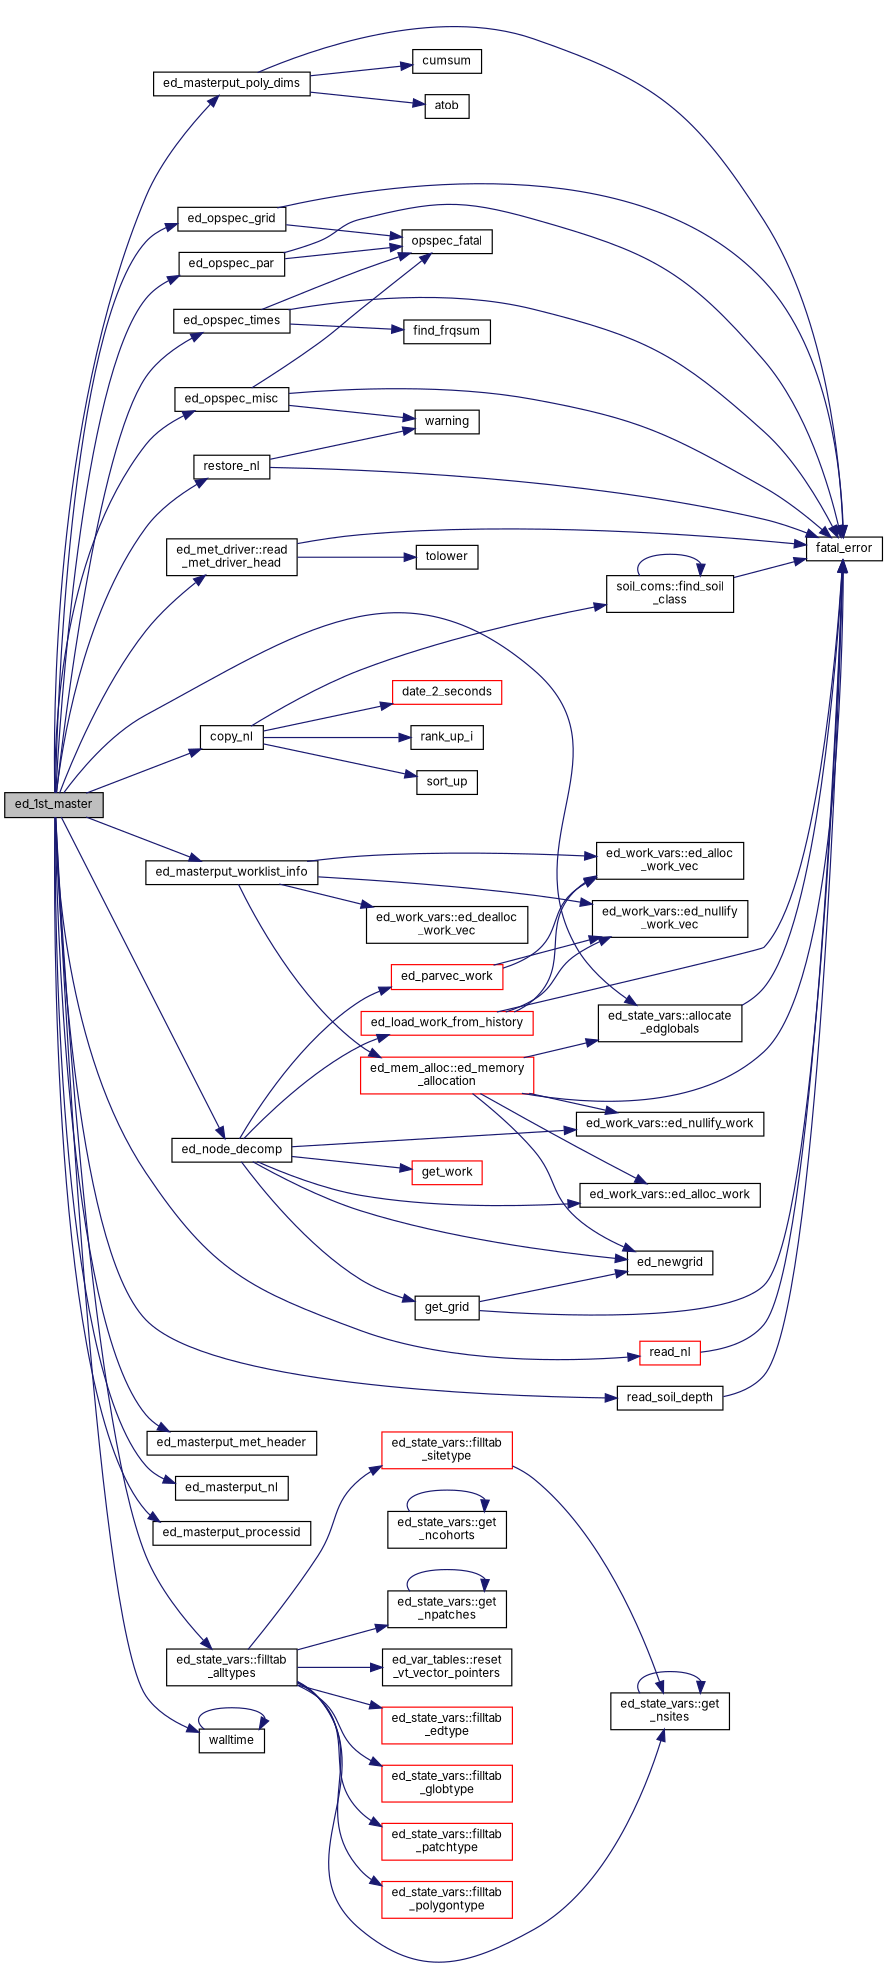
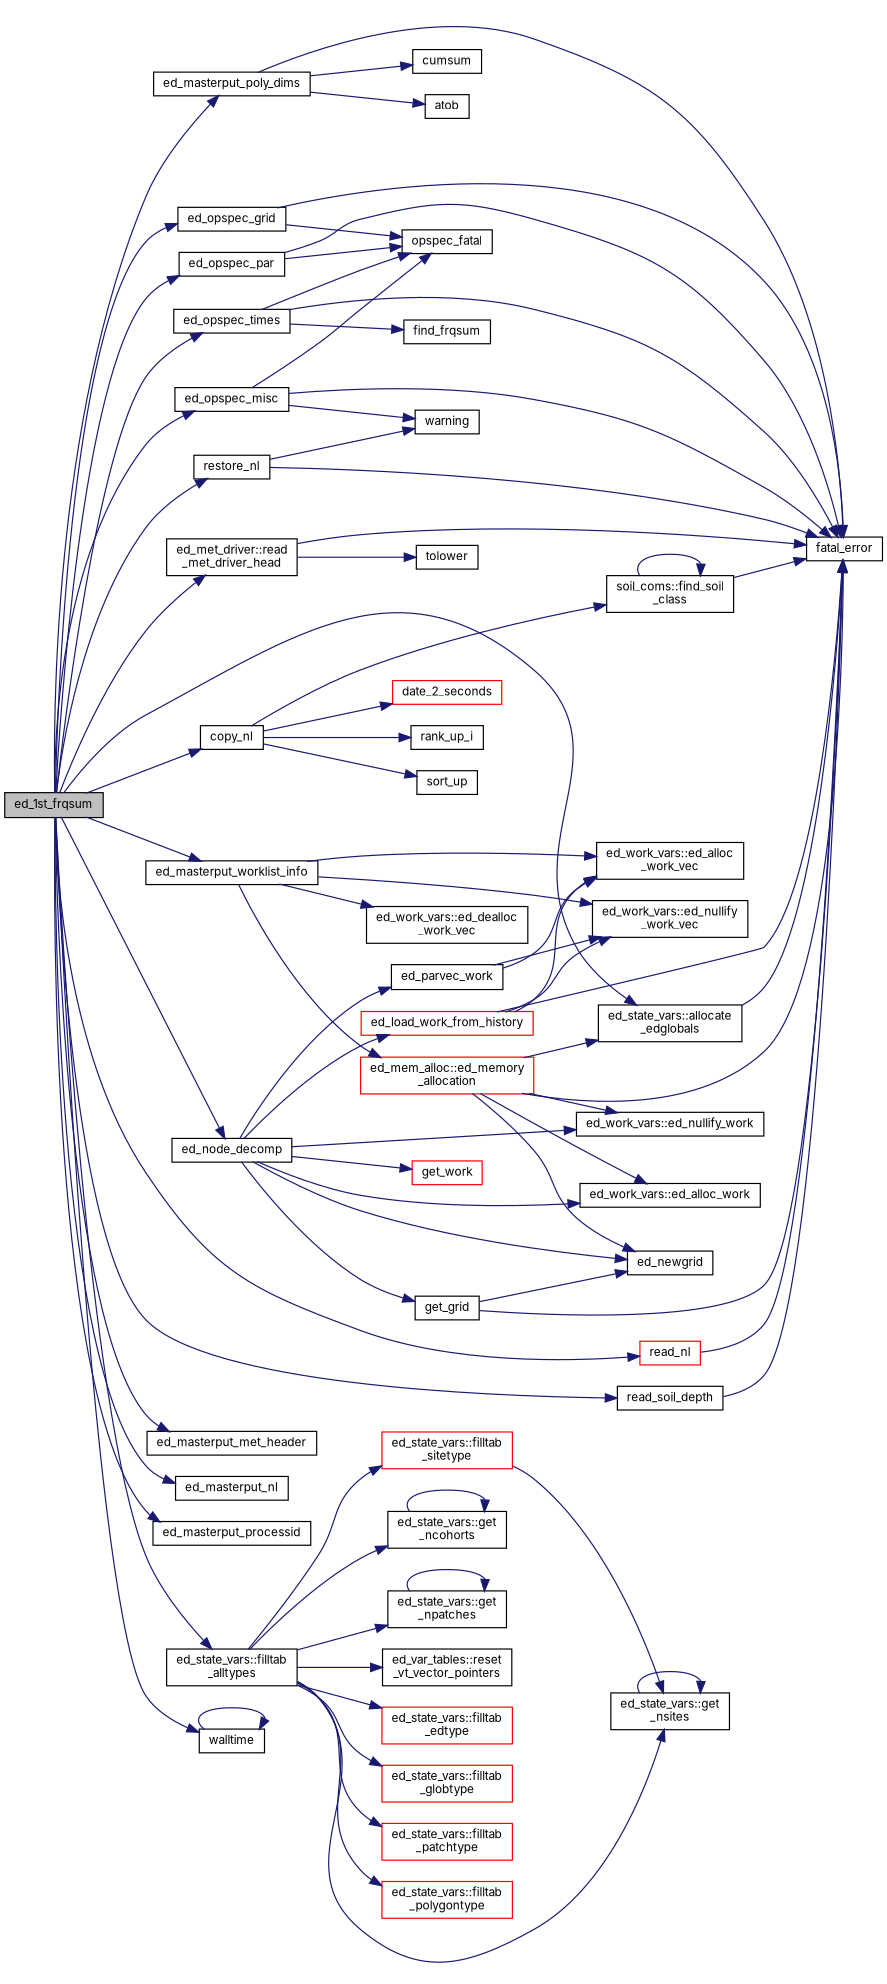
(54, 805) -> (54, 805)
(447, 977) -> (447, 977)
none -> (309, 1594)
